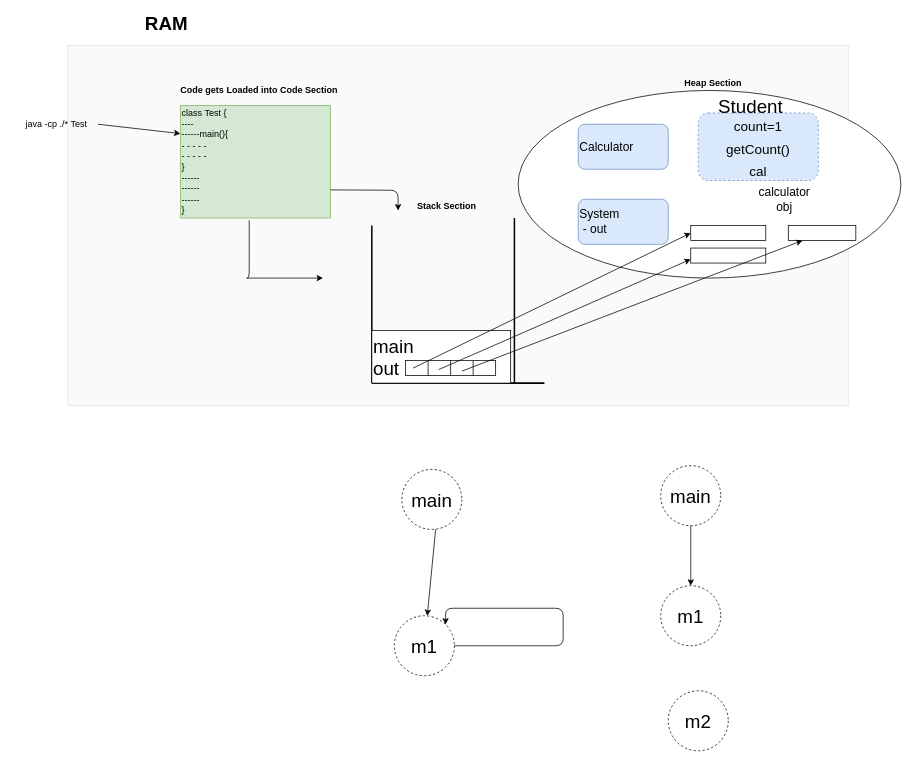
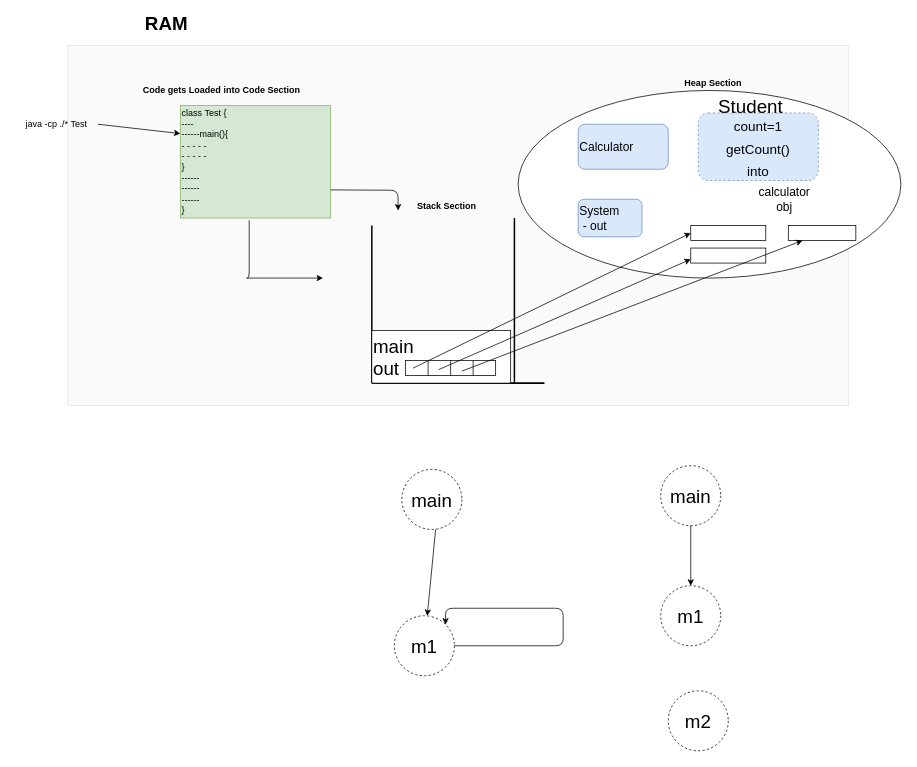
(259, 90) -> (222, 90)
(758, 147) -> (758, 147)
(623, 222) -> (610, 218)
